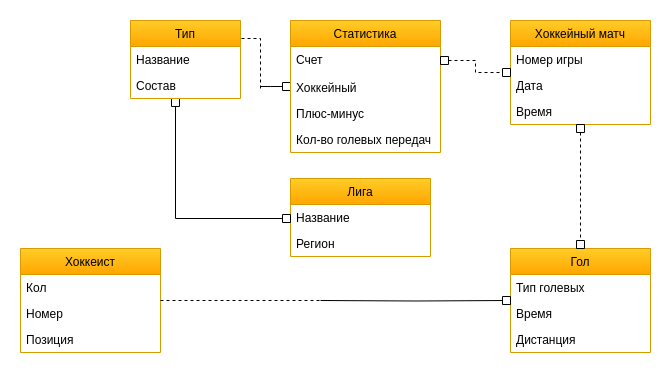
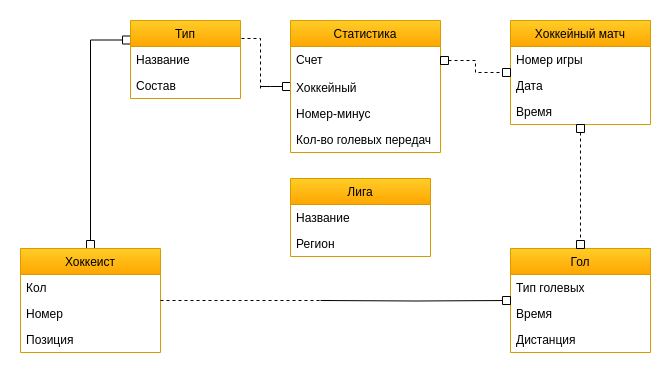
(330, 114) -> (333, 114)
none -> (91, 124)
(176, 216) -> none
